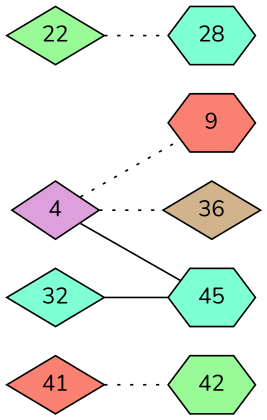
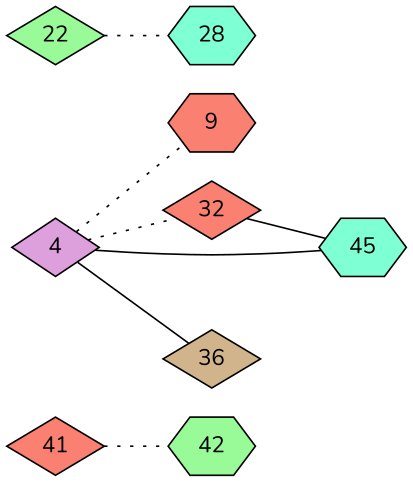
(131, 210) -> (133, 303)
none -> (132, 229)
(56, 297) -> (212, 210)
